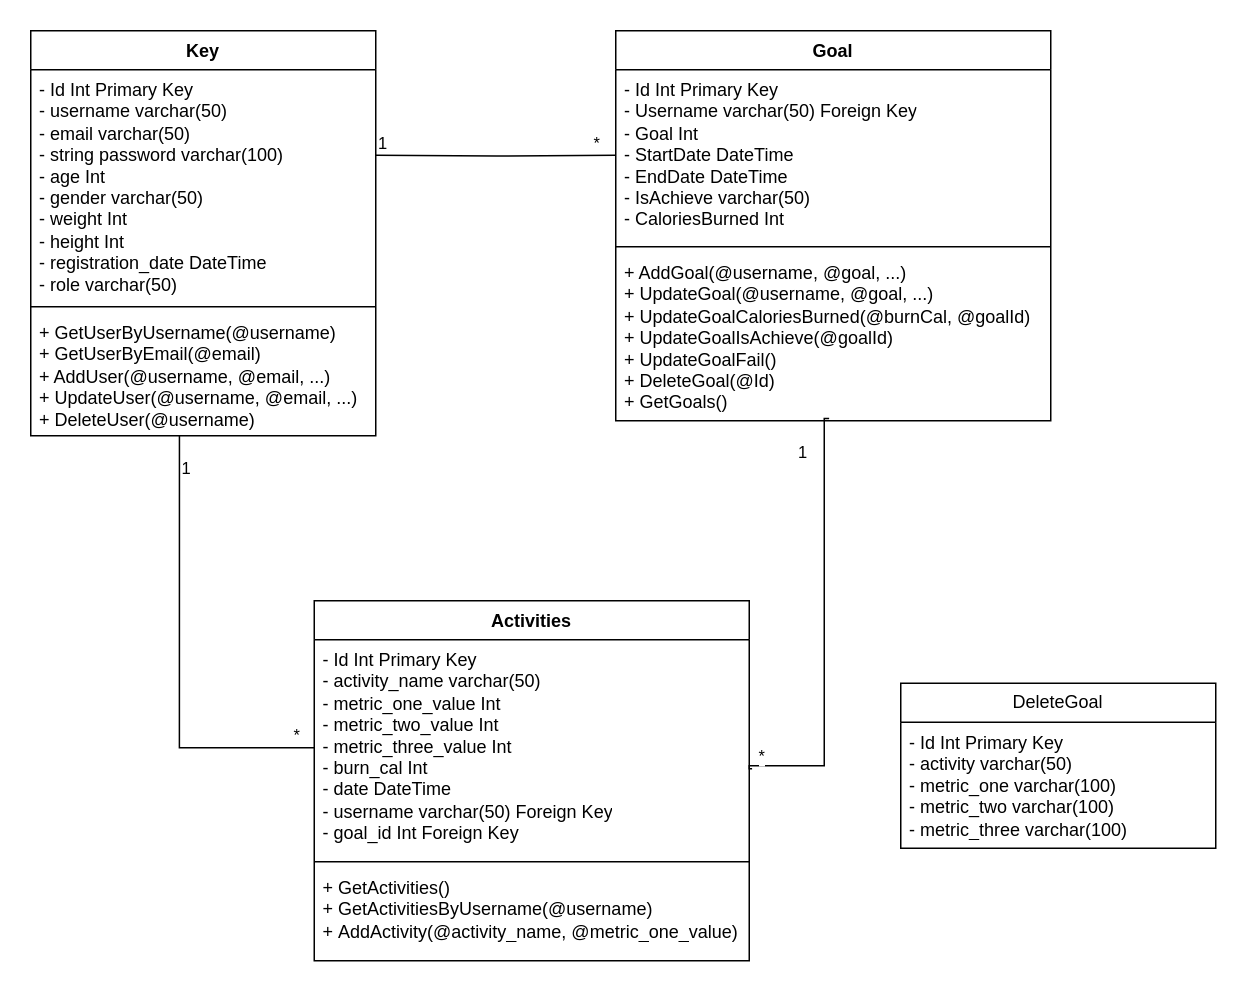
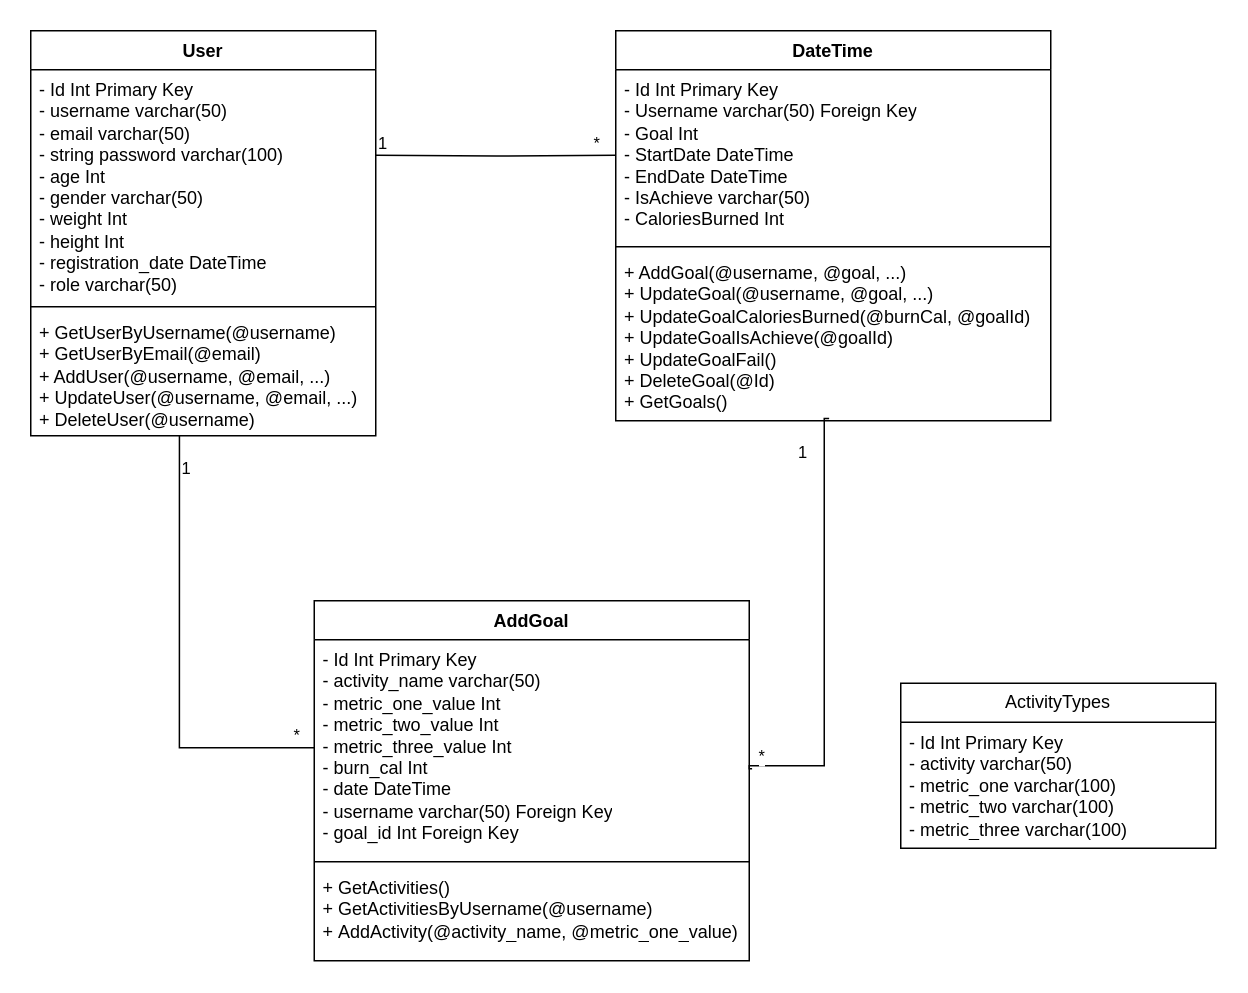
(203, 52) -> (203, 52)
(833, 52) -> (833, 52)
(532, 622) -> (532, 622)
(1058, 703) -> (1058, 703)
